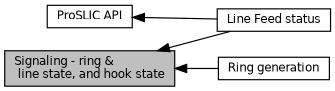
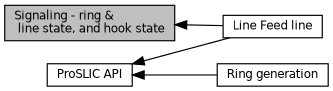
(274, 20) -> (273, 27)
(203, 68) -> (181, 75)
